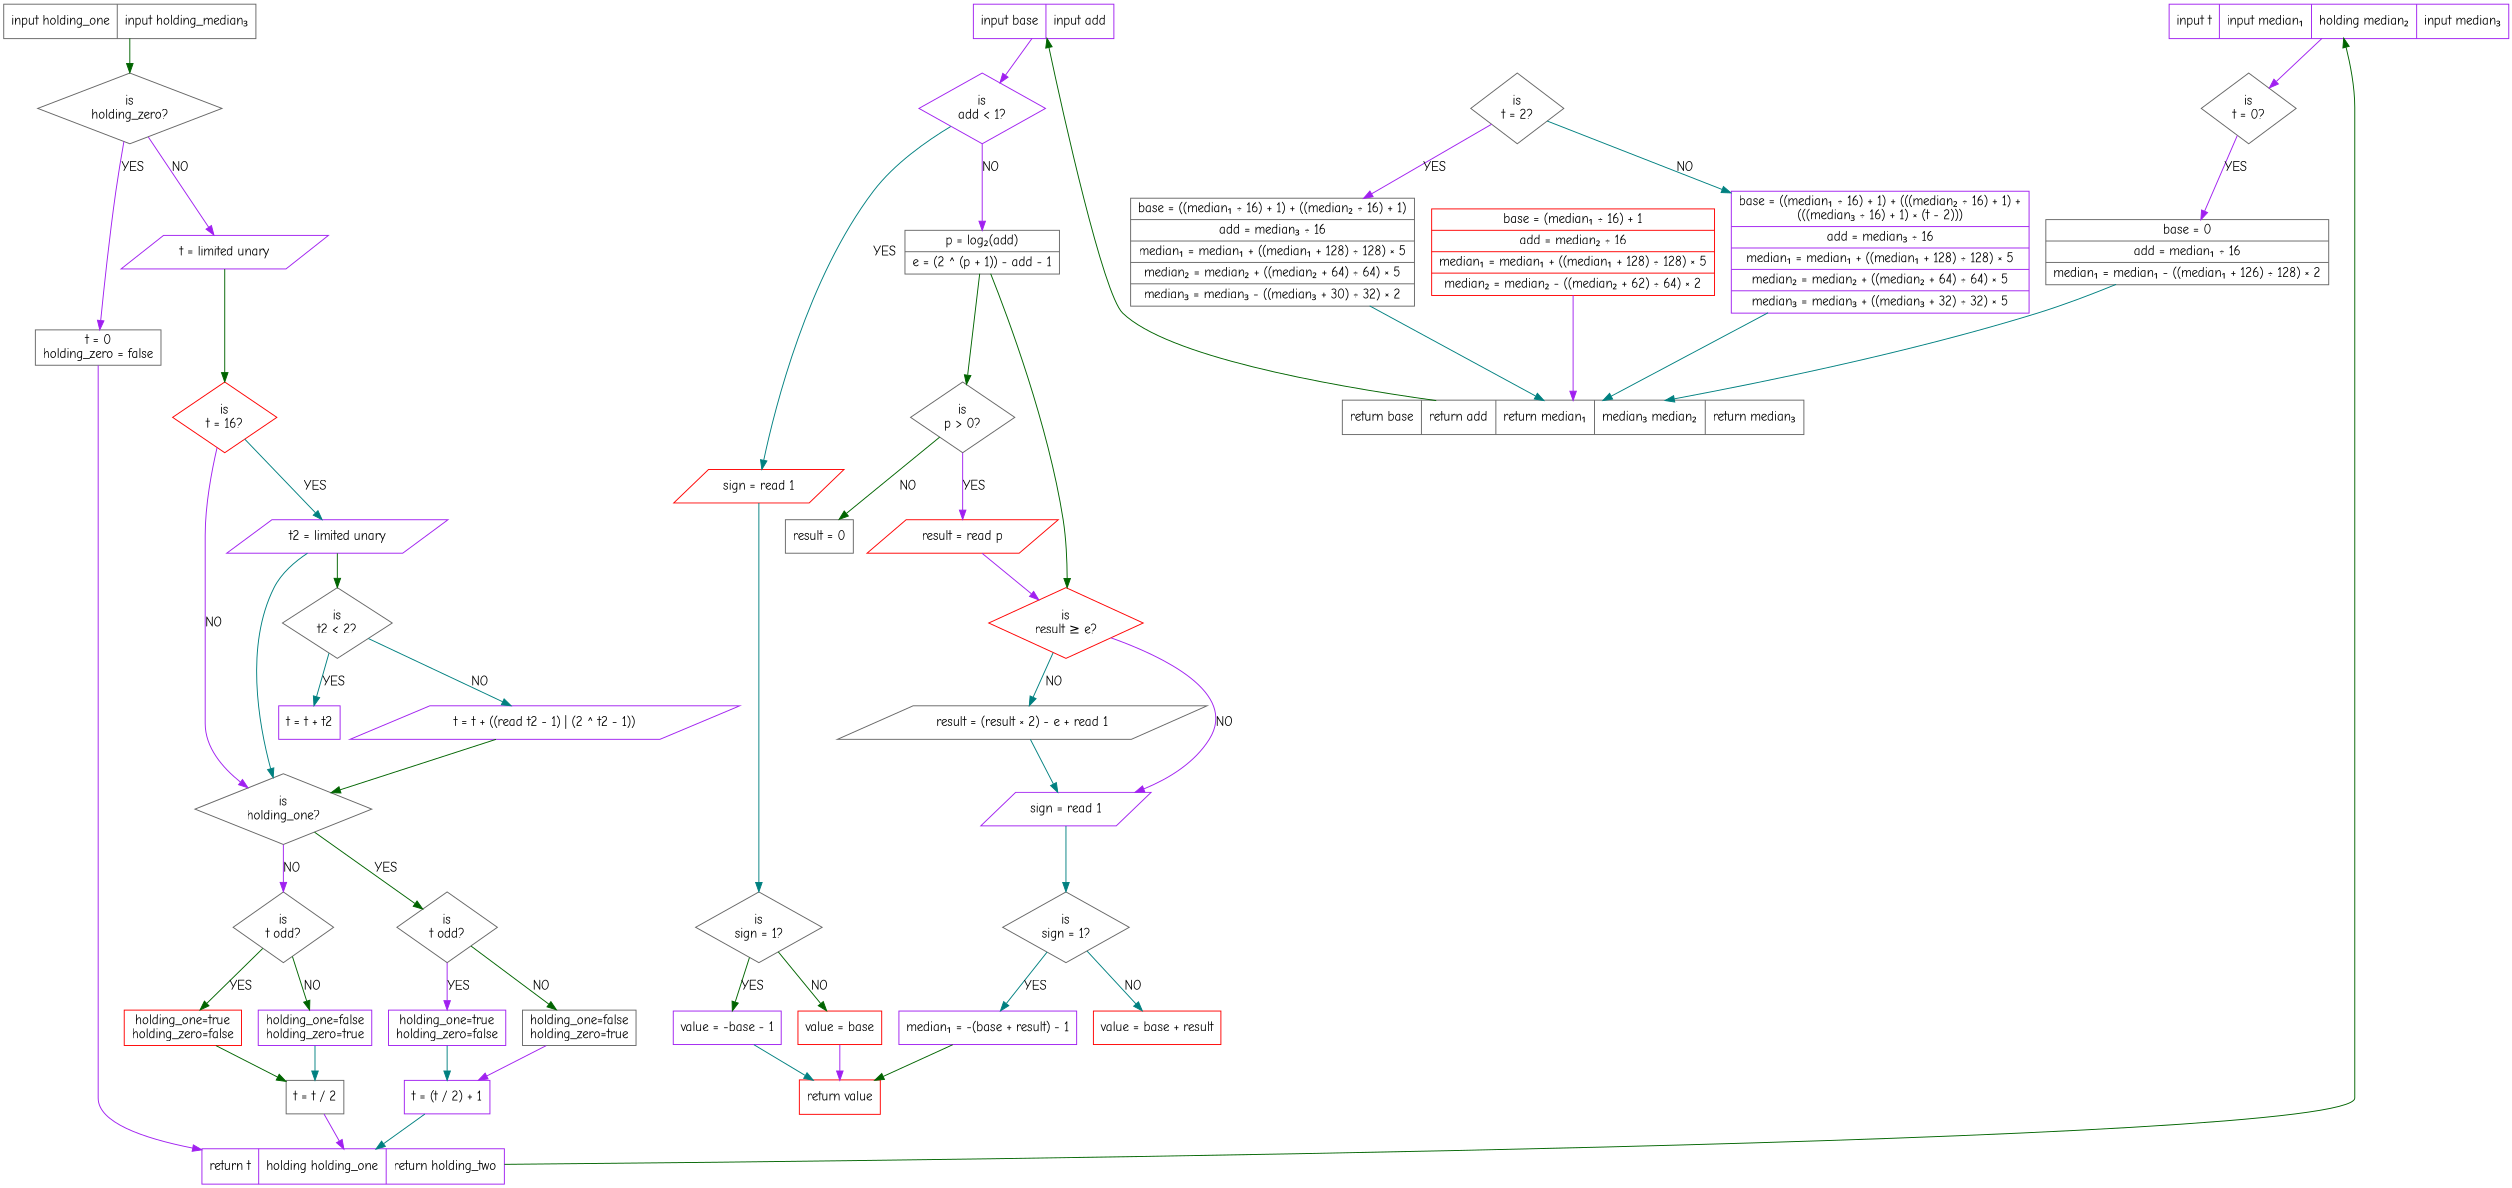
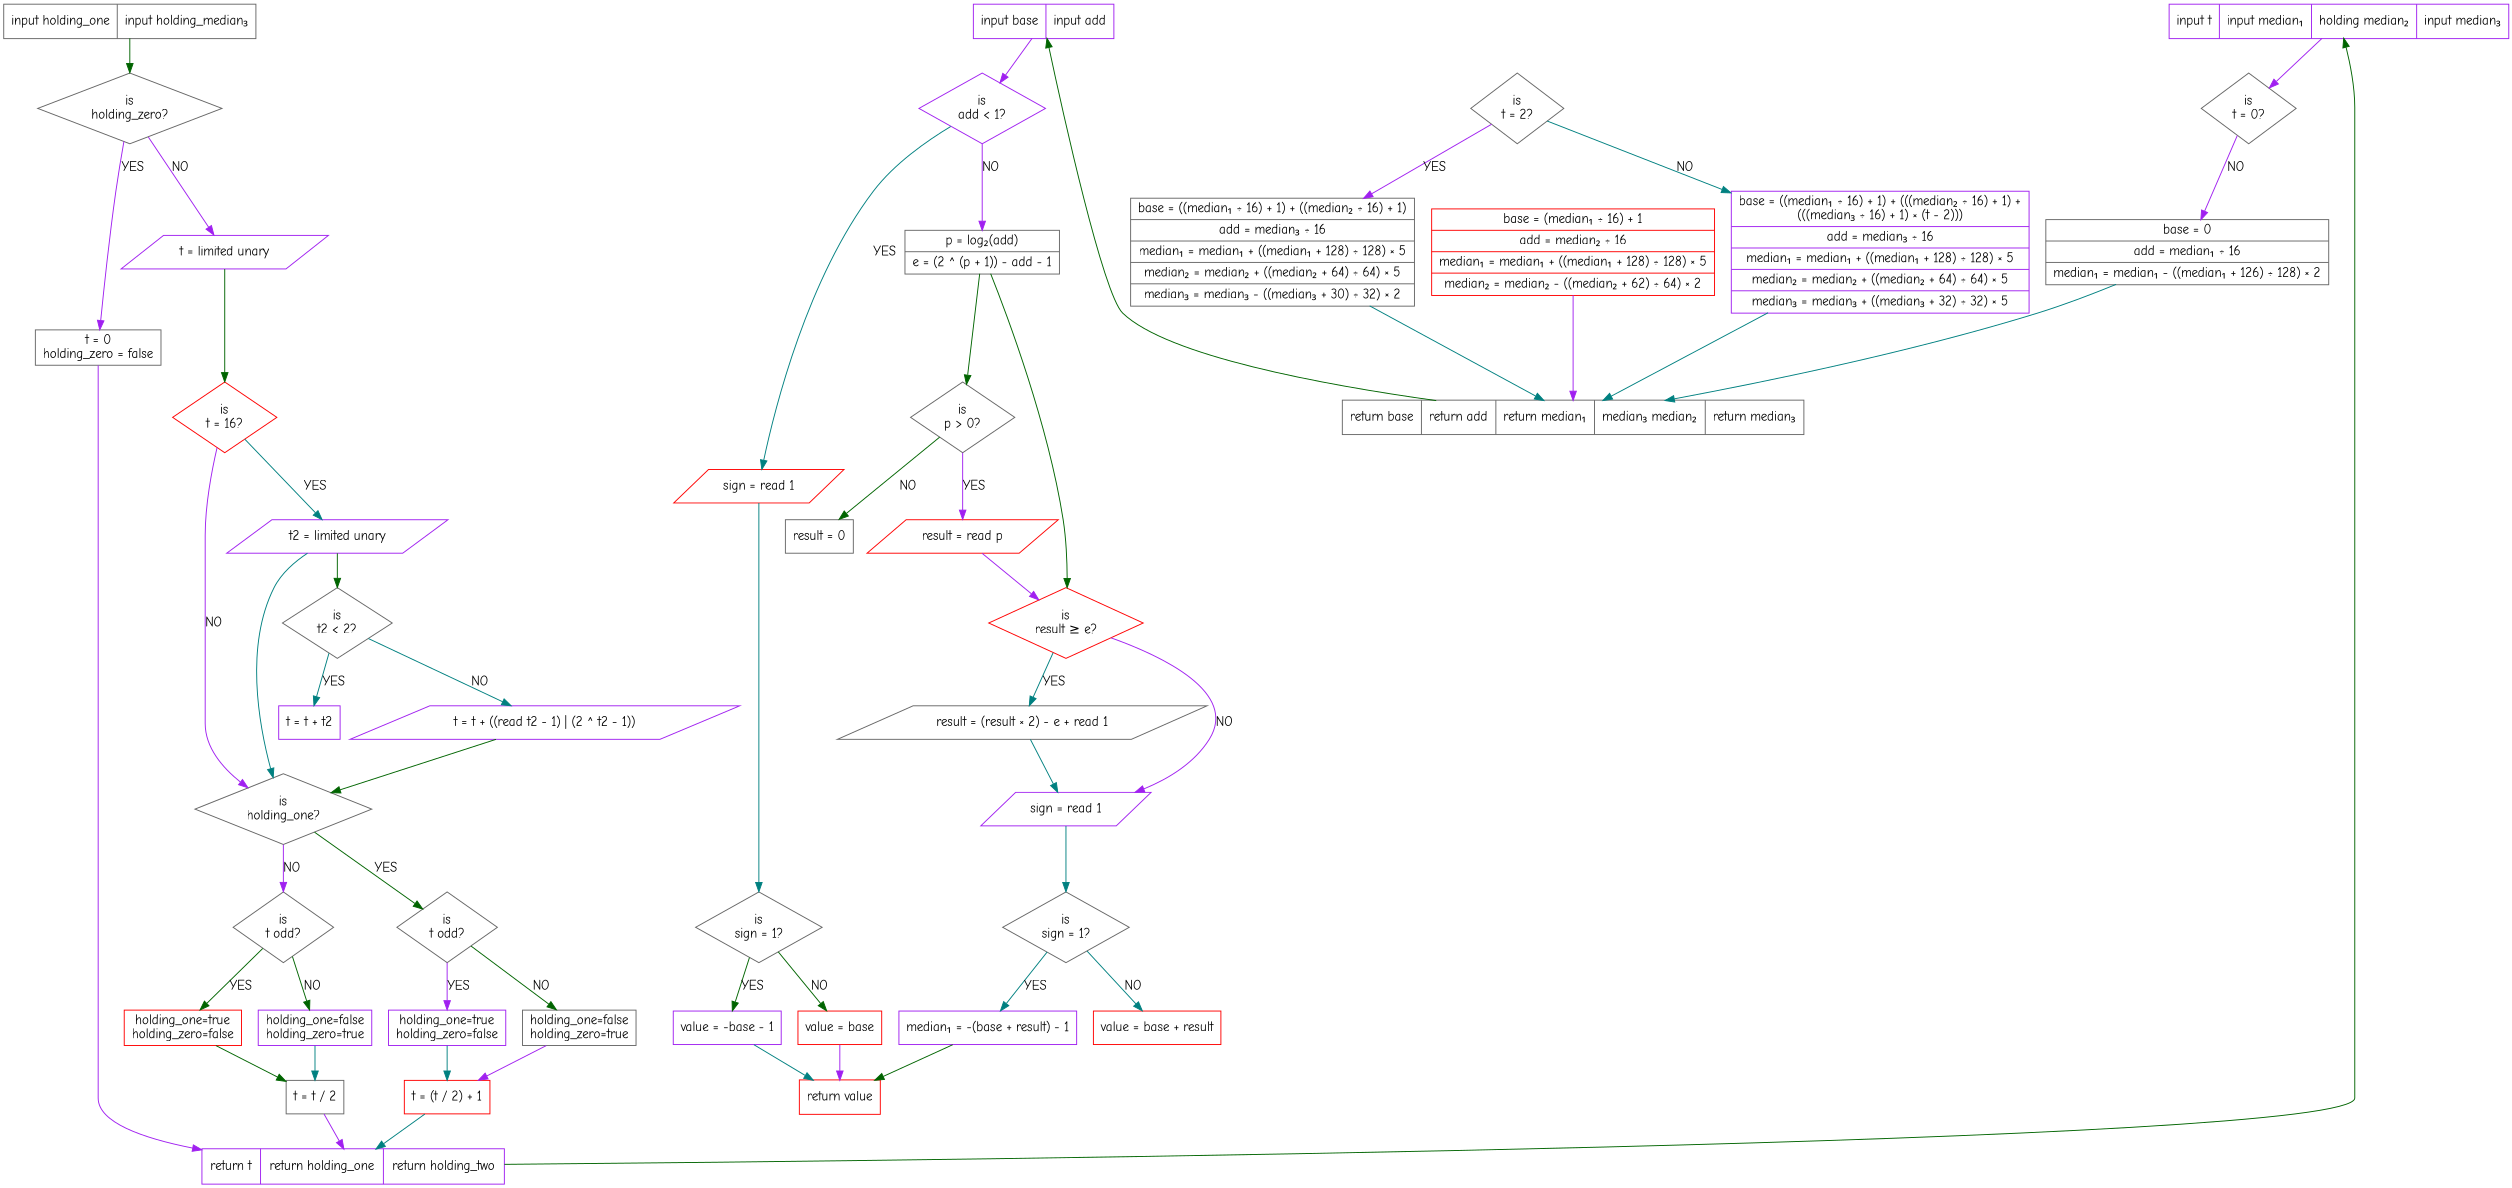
(2236, 168) -> (2236, 168)
(1054, 682) -> (1054, 682)
(447, 1097) -> (447, 1097)
(322, 1166) -> (322, 1166)
